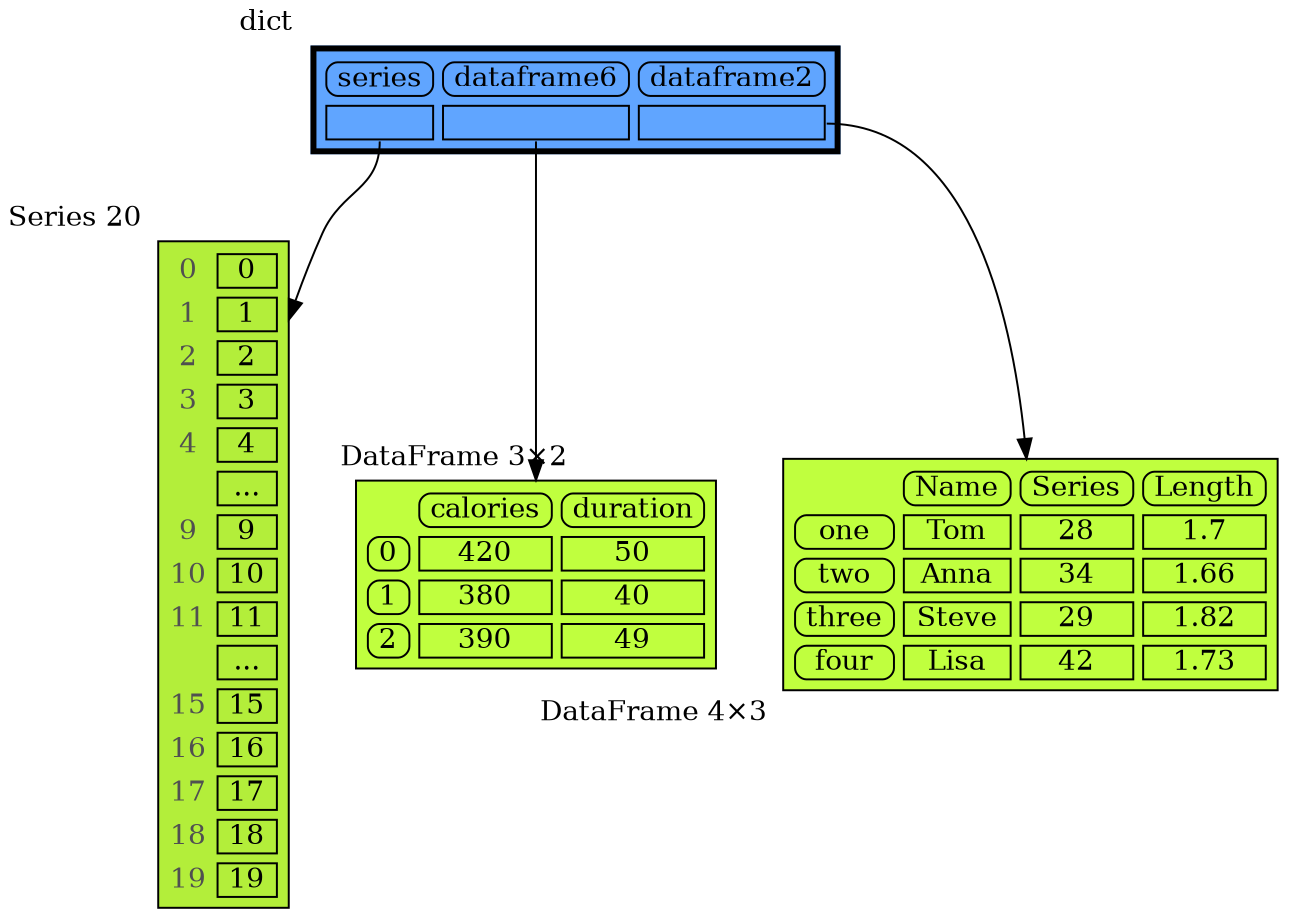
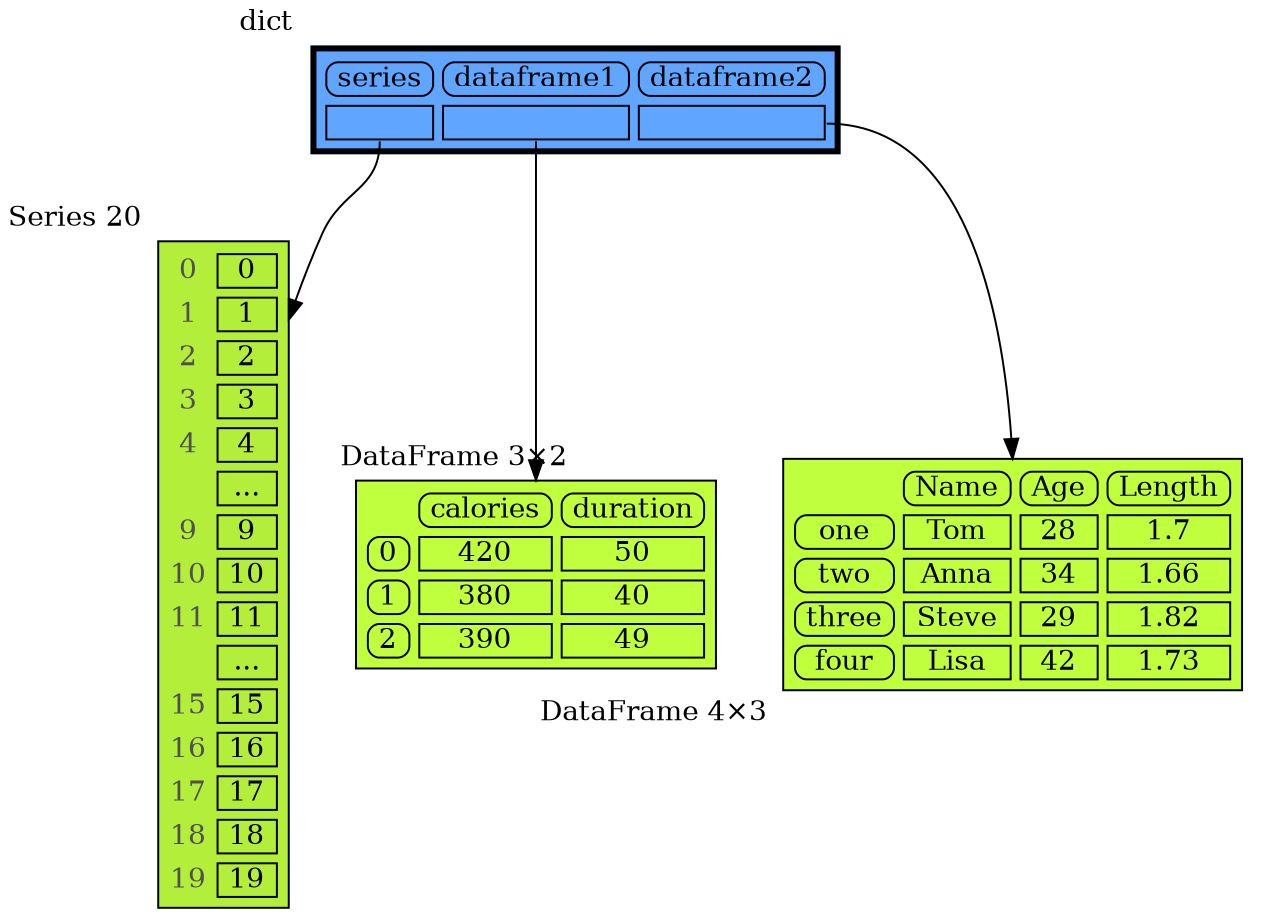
(536, 78) -> (536, 78)
(1077, 488) -> (1059, 488)
